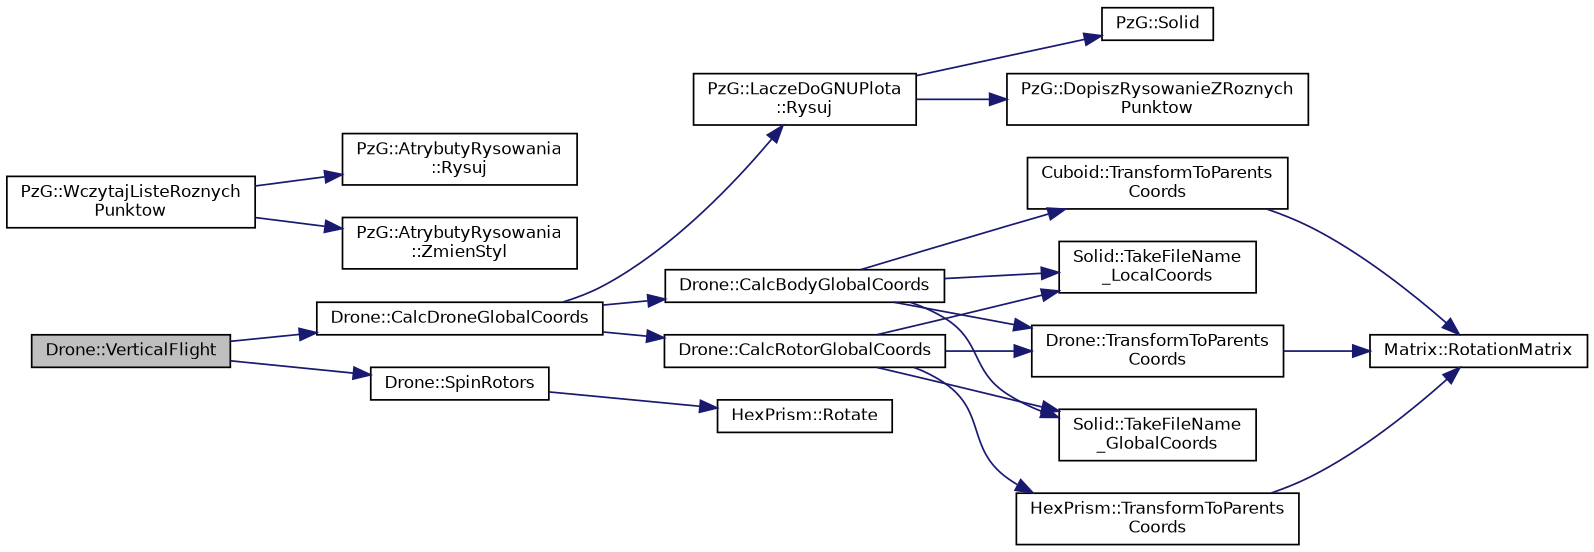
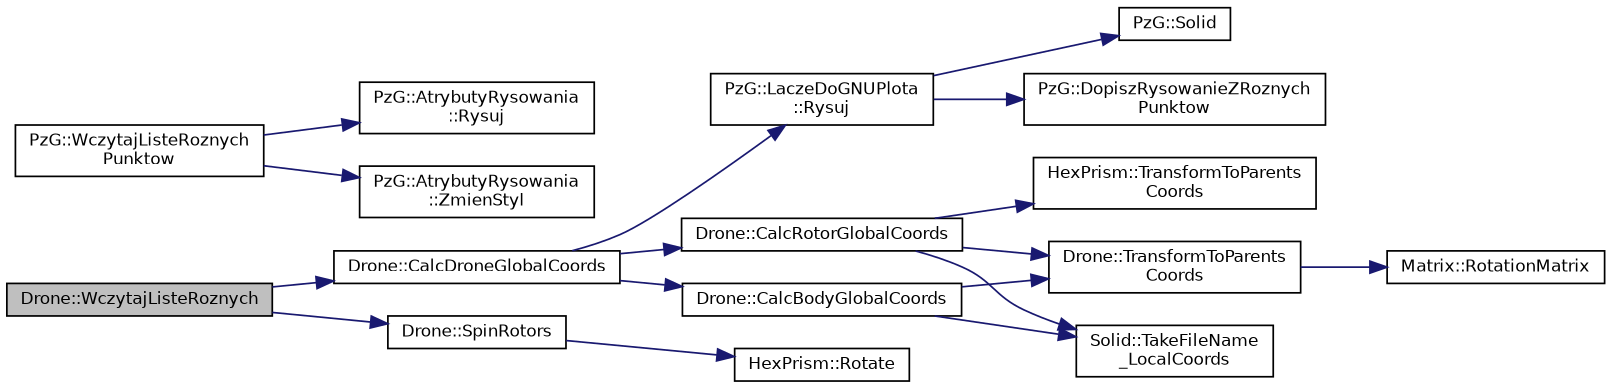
(1158, 183) -> none
(131, 351) -> (140, 300)
(1158, 435) -> none
(1364, 445) -> none
